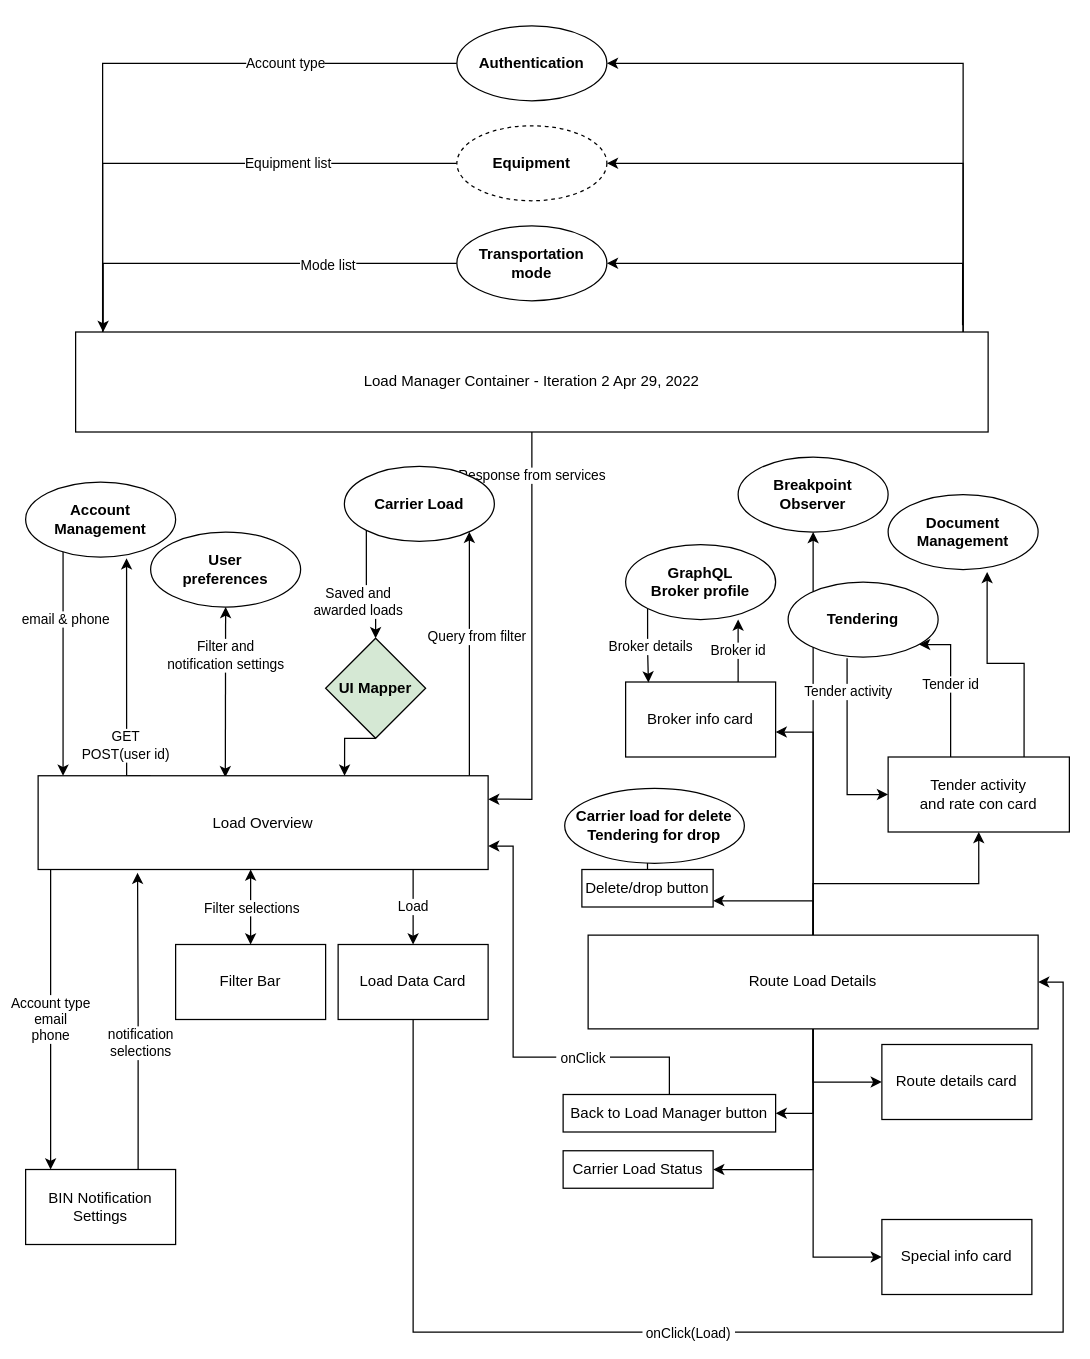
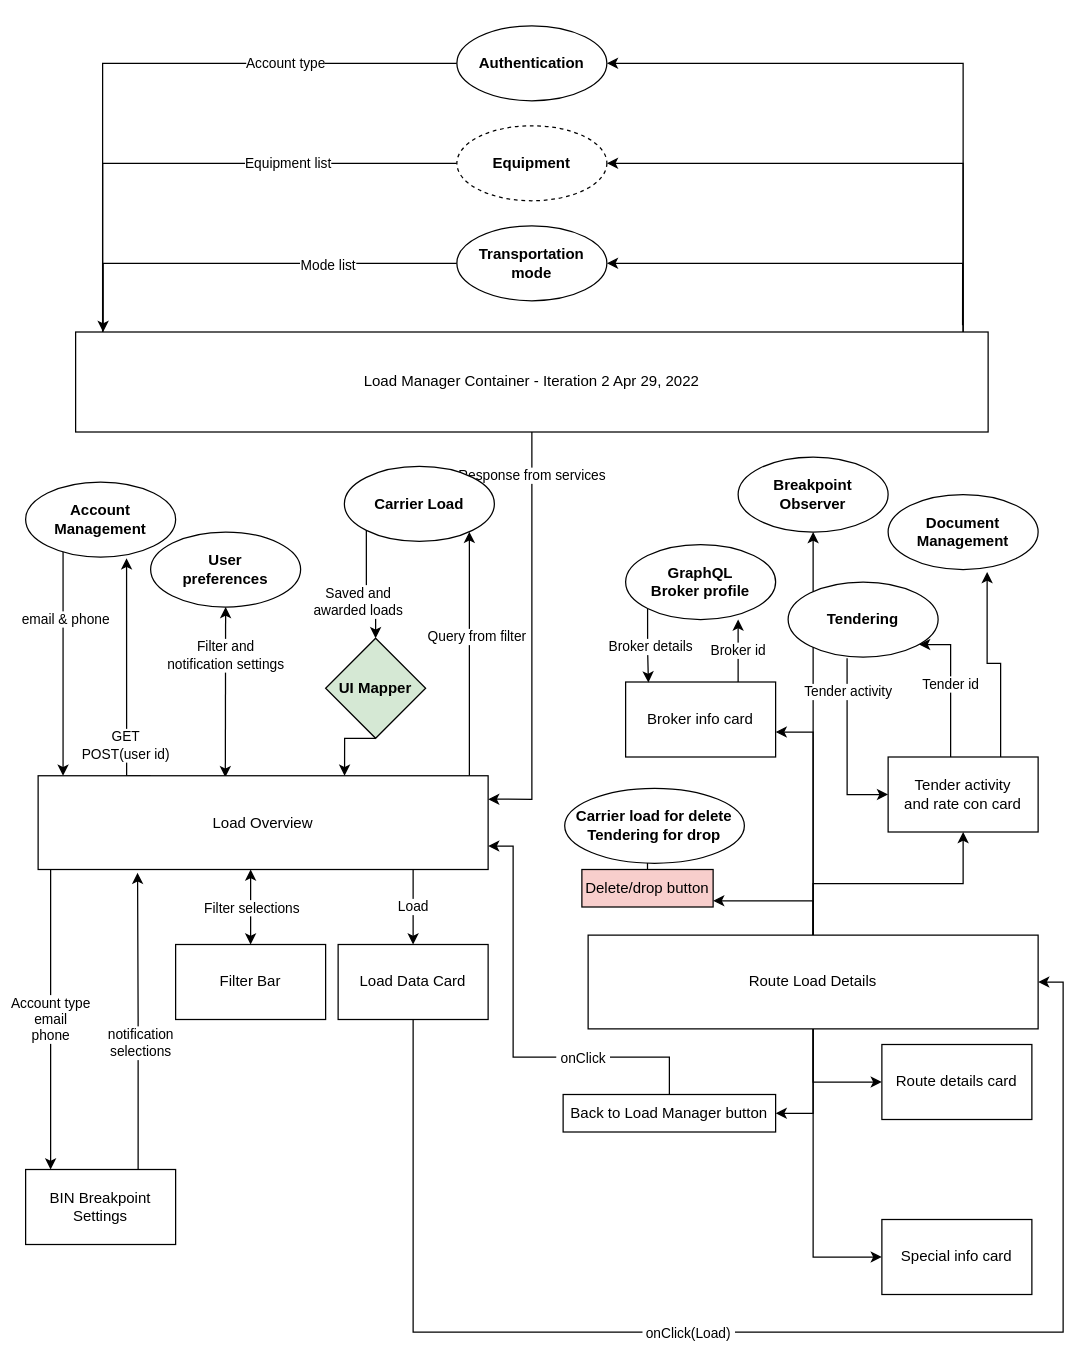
(979, 794) -> (963, 794)
(648, 888) -> (648, 888)
(638, 1169) -> none
(766, 1169) -> none
(101, 1207) -> (101, 1207)
